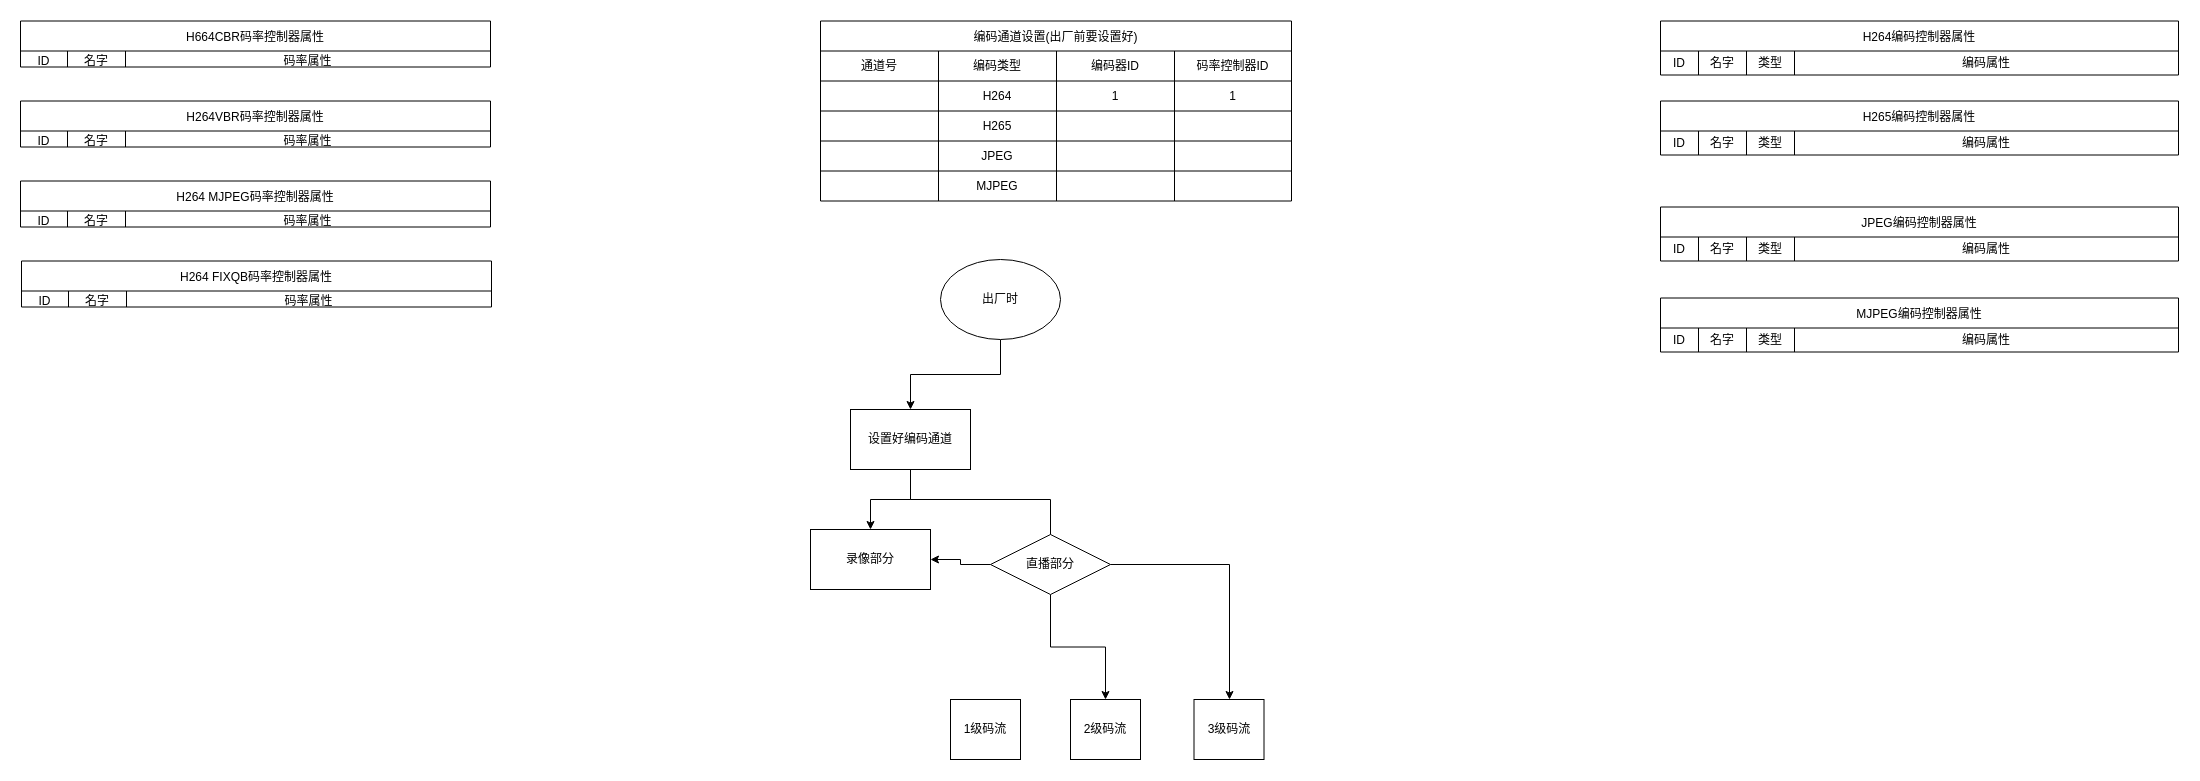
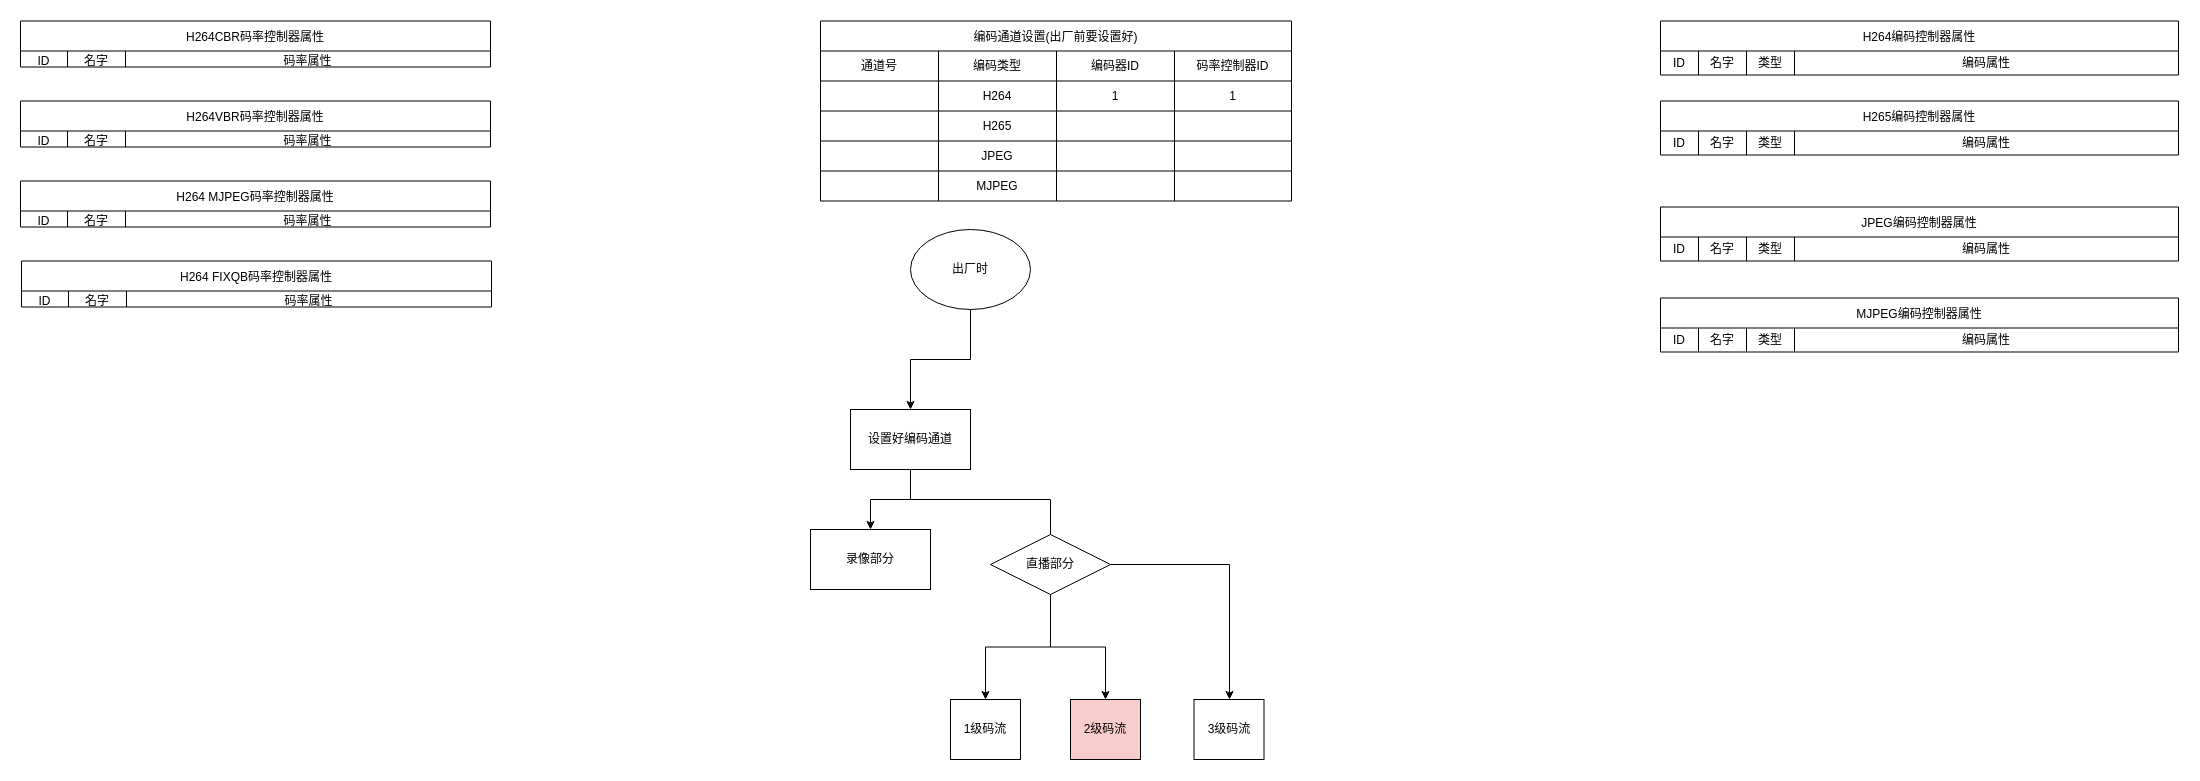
(255, 37) -> (255, 37)
(1001, 300) -> (971, 270)
(962, 565) -> (995, 647)
(1106, 730) -> (1106, 730)
